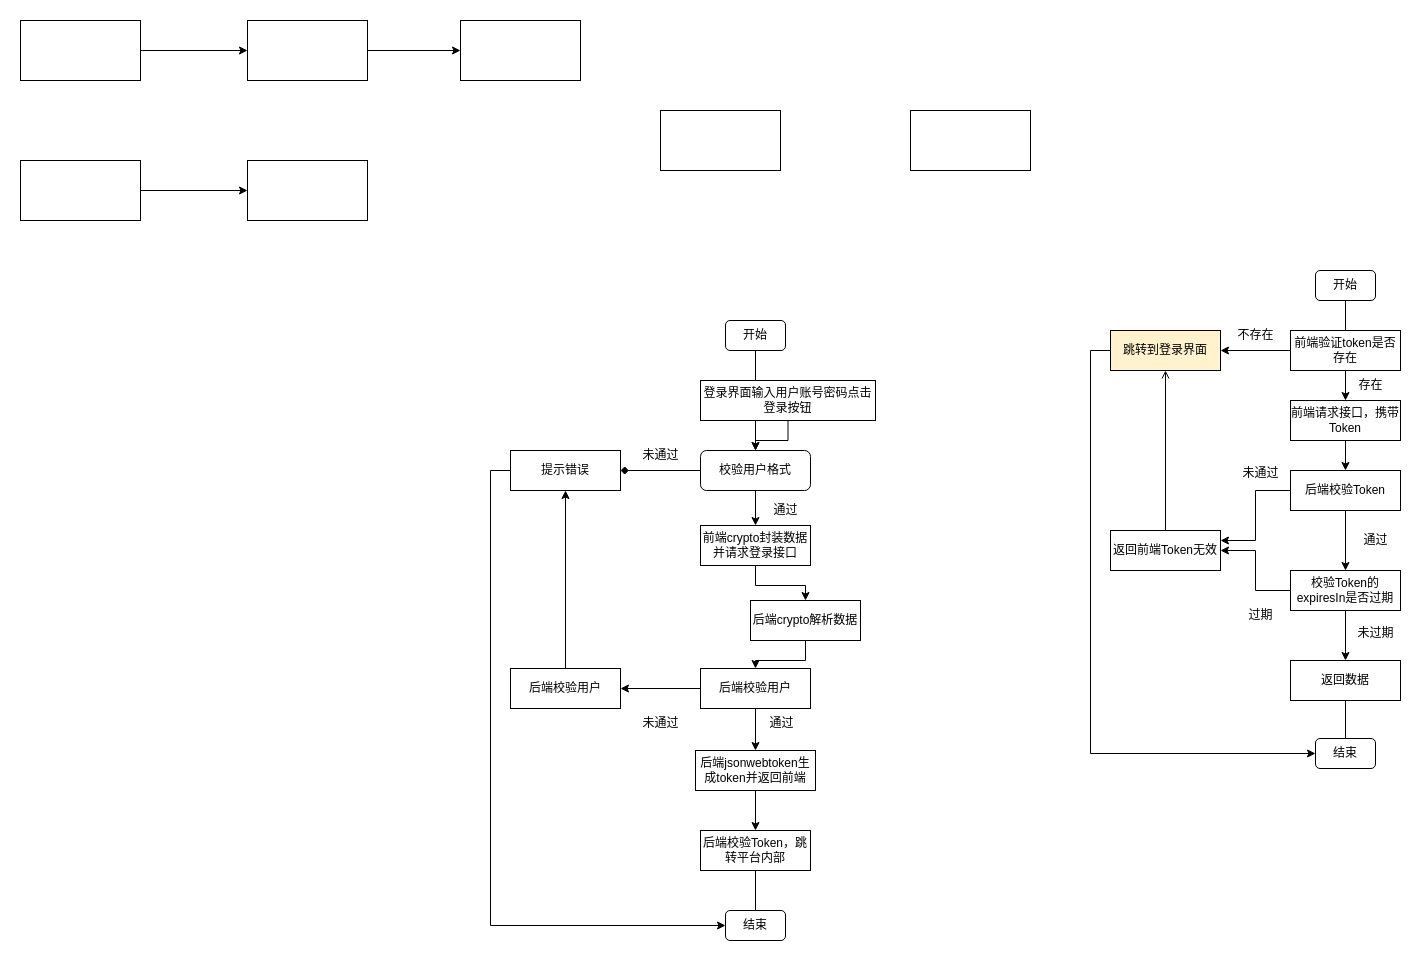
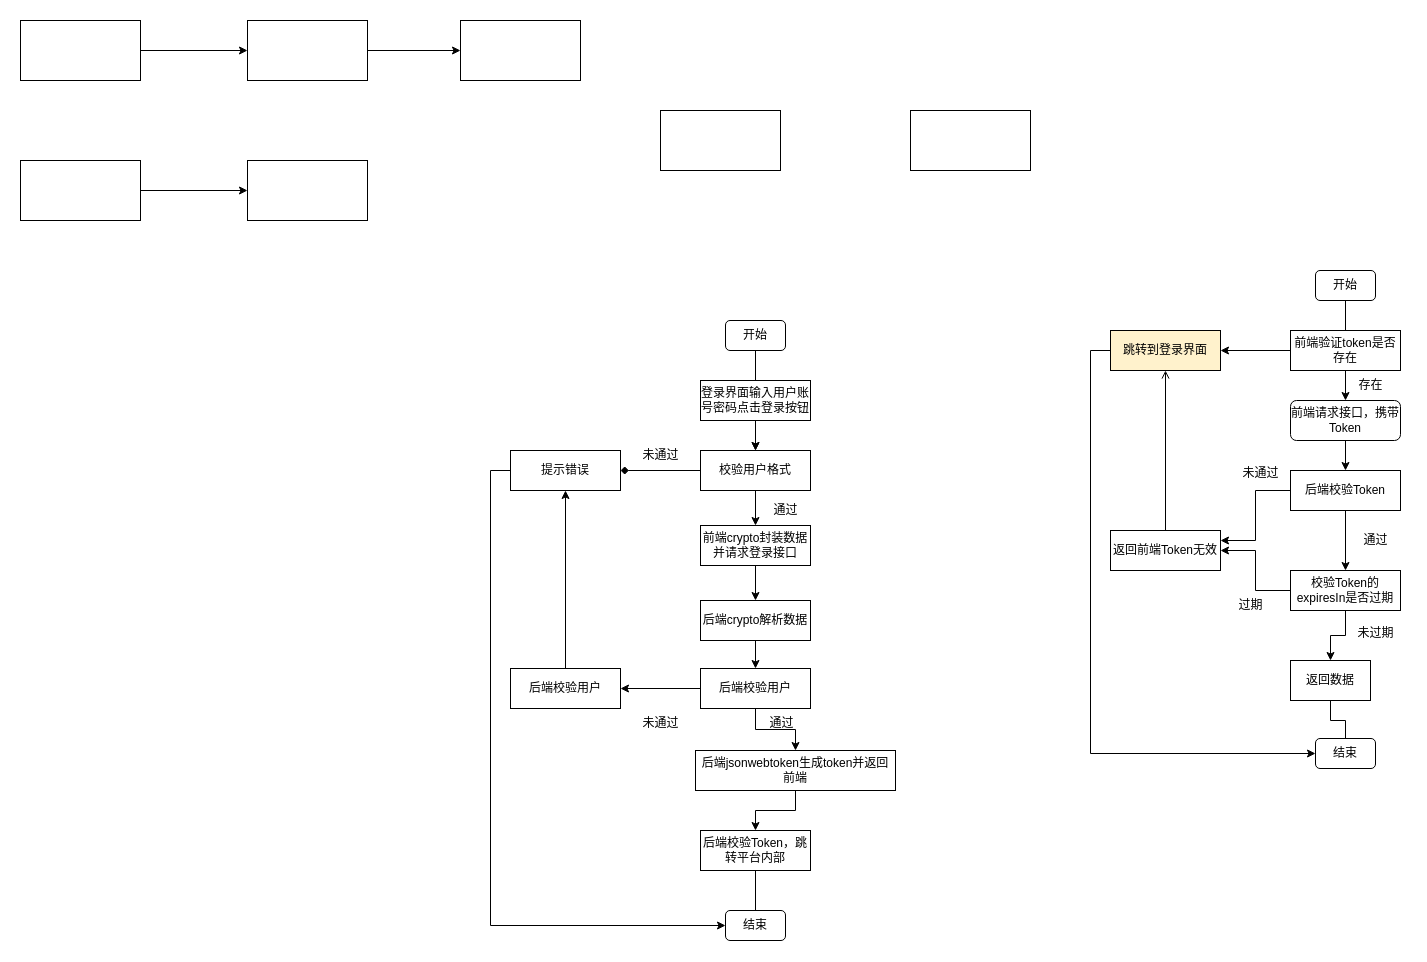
(1256, 336) -> none
(788, 401) -> (756, 401)
(1346, 421) -> (1346, 421)
(756, 471) -> (756, 471)
(1261, 616) -> (1251, 606)
(806, 621) -> (756, 621)
(1346, 681) -> (1331, 681)
(756, 771) -> (796, 771)
